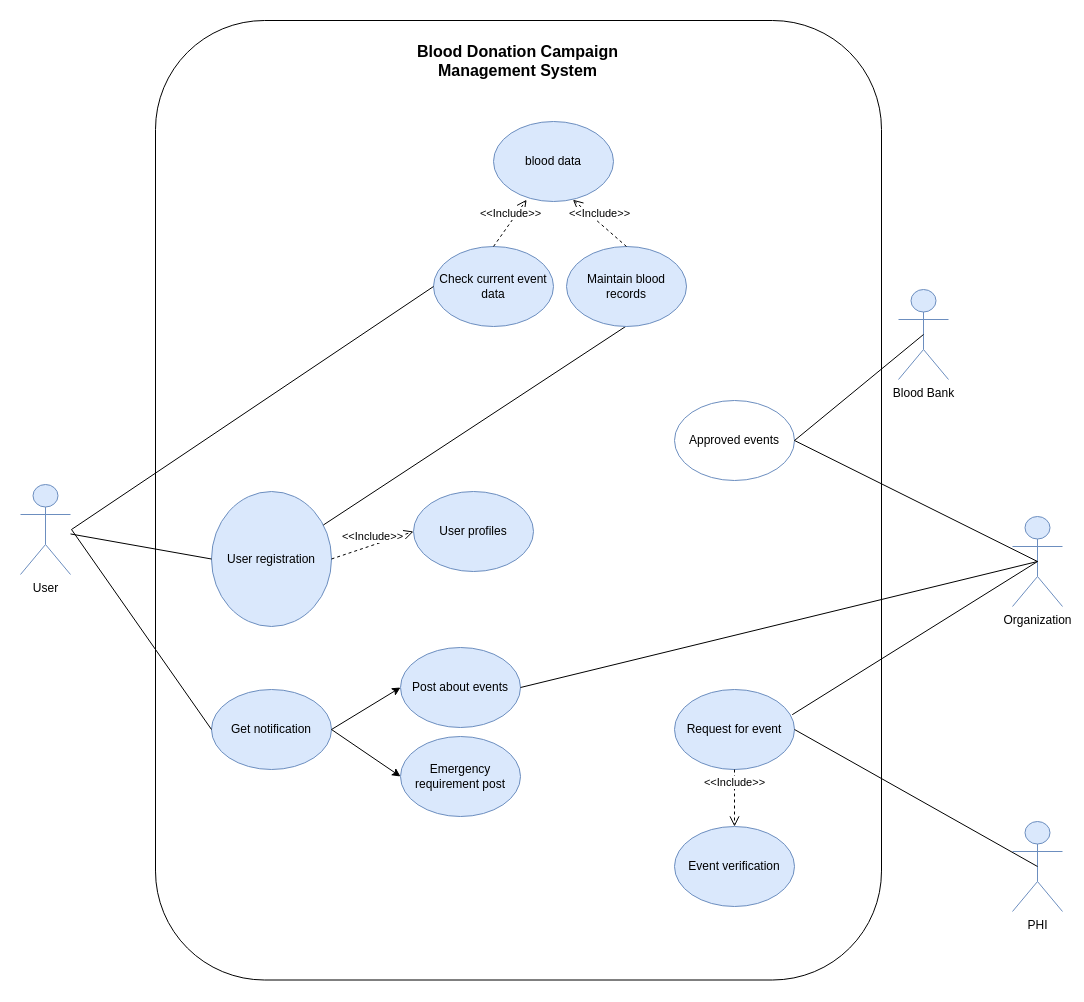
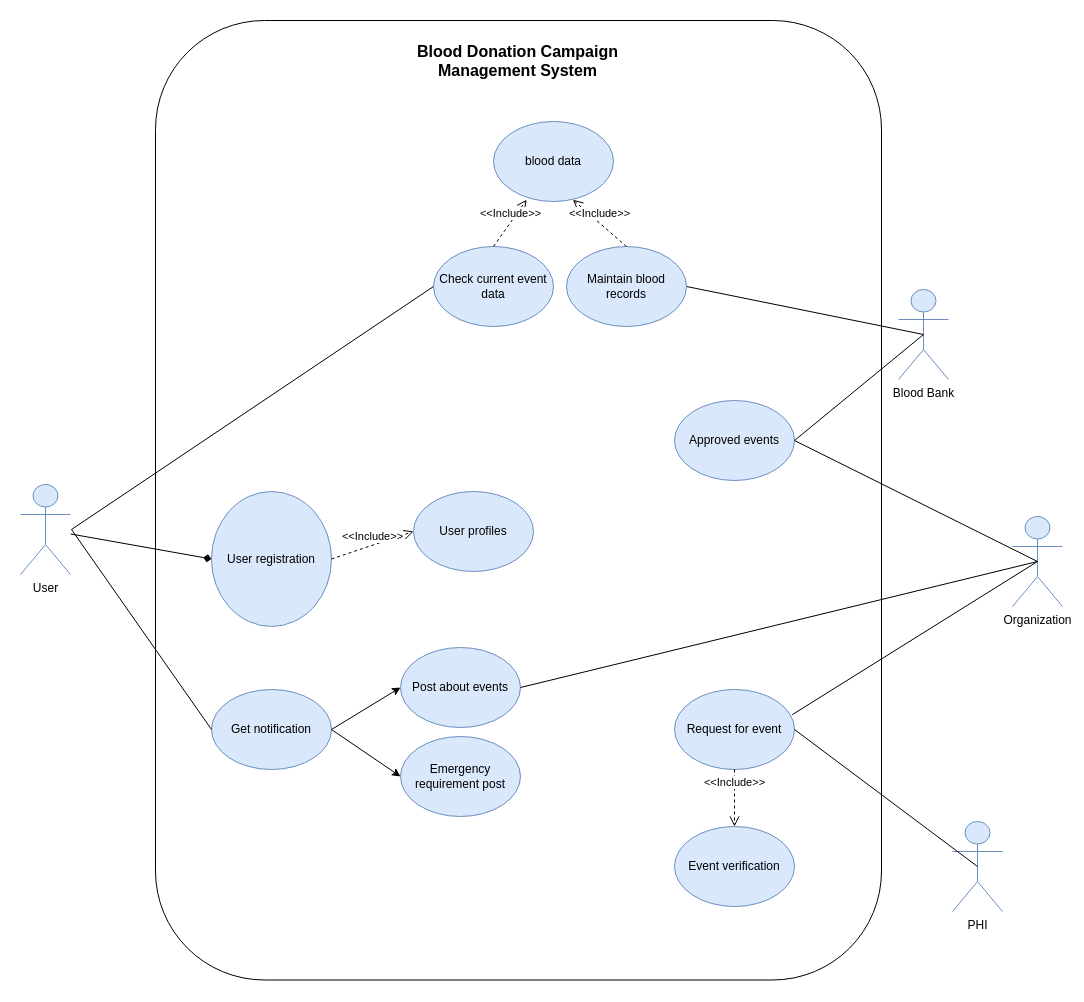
(475, 426) -> (803, 310)
(735, 441) -> (735, 441)
(206, 558) -> (203, 557)
(1038, 867) -> (978, 867)
